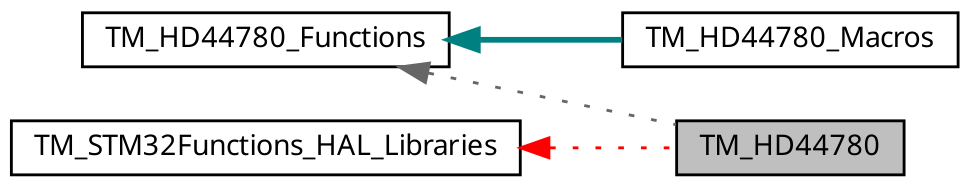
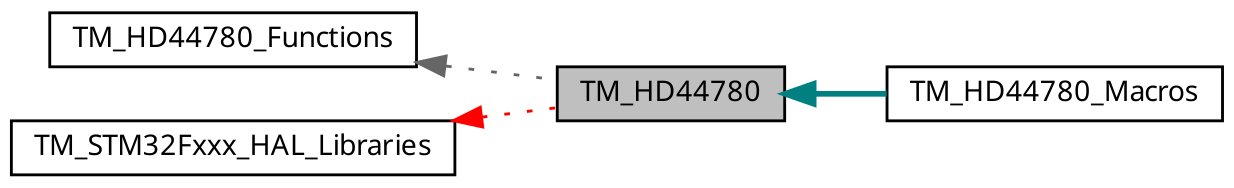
(551, 40) -> (851, 94)
(266, 148) -> (233, 148)
